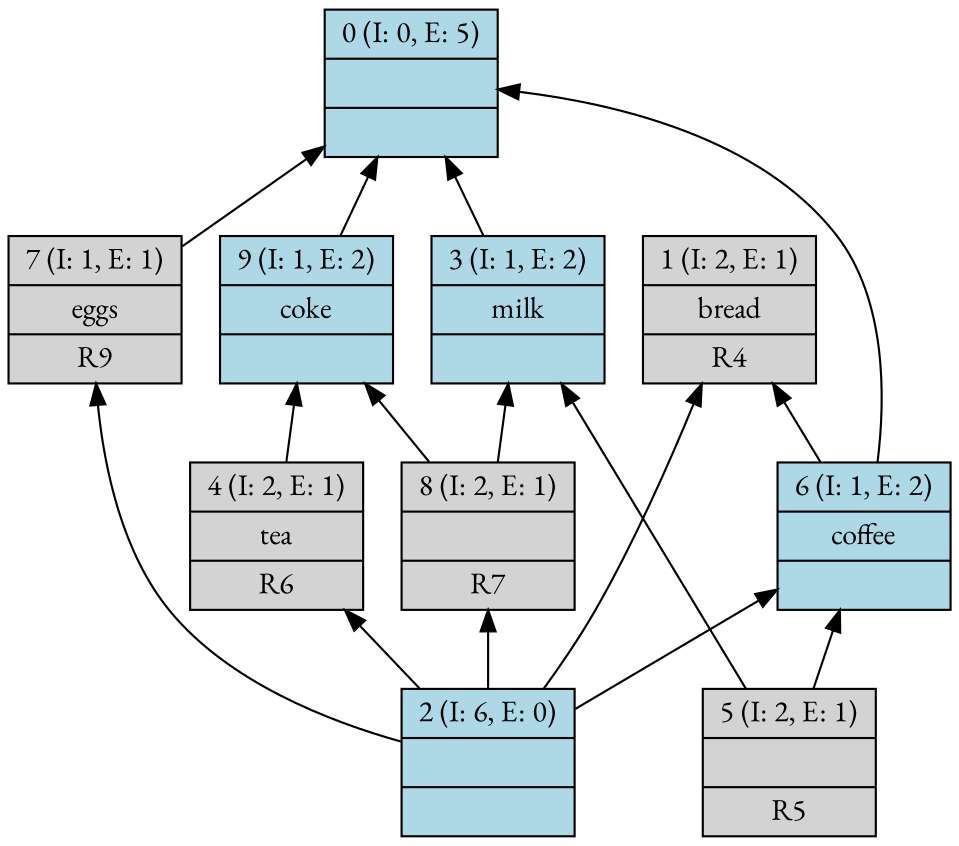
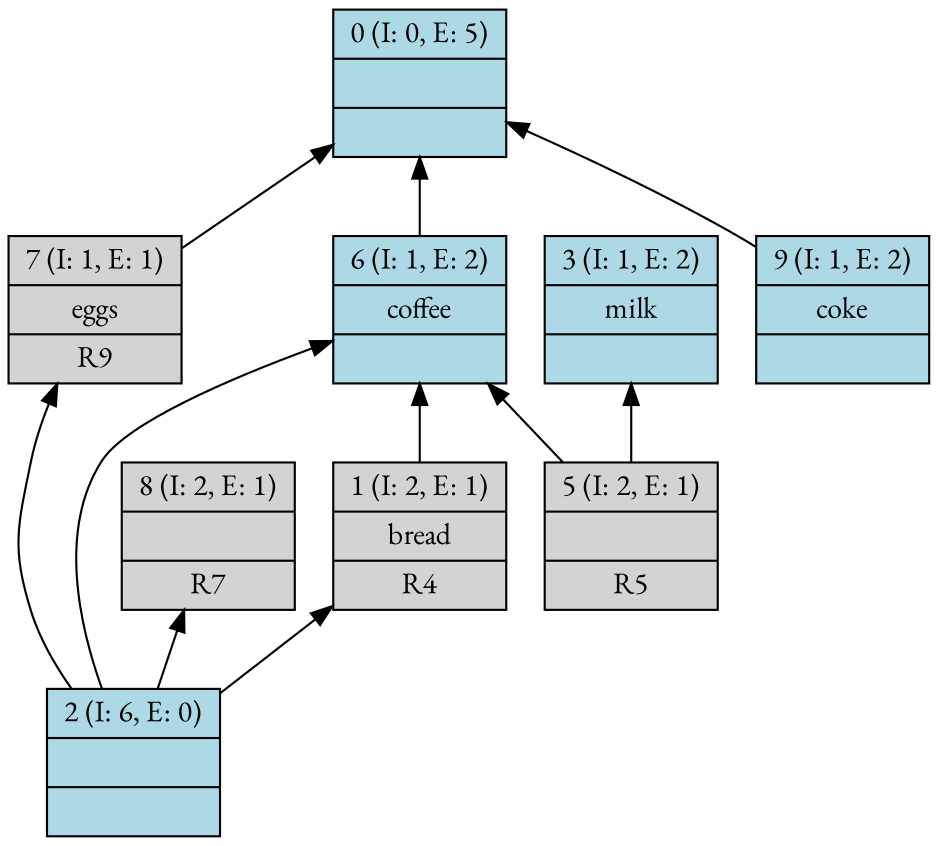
(469, 206) -> none
(404, 431) -> none
(802, 432) -> (420, 434)
(502, 434) -> none
(277, 536) -> none
